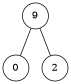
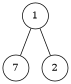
(35, 16) -> (35, 16)
(16, 68) -> (16, 68)
